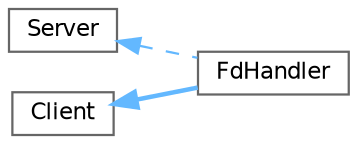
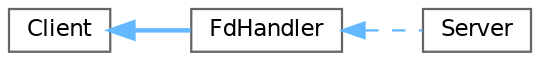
(168, 52) -> (394, 30)
